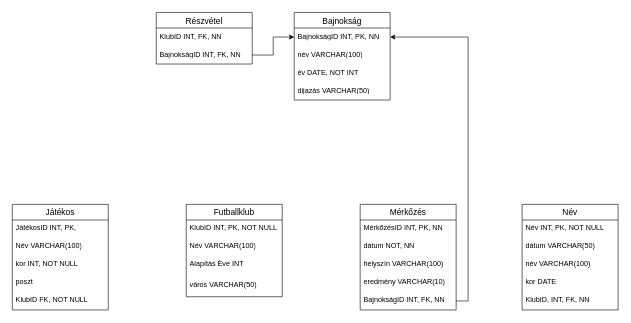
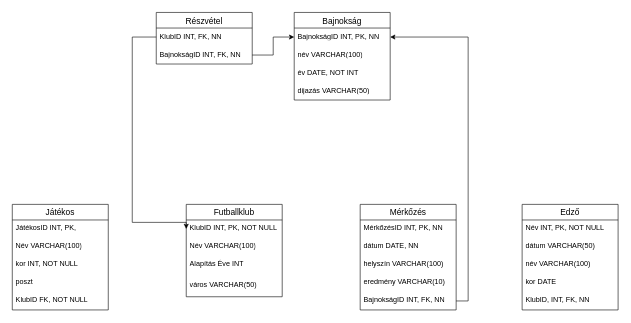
none -> (132, 154)
(570, 213) -> (570, 213)
(387, 246) -> (389, 246)
